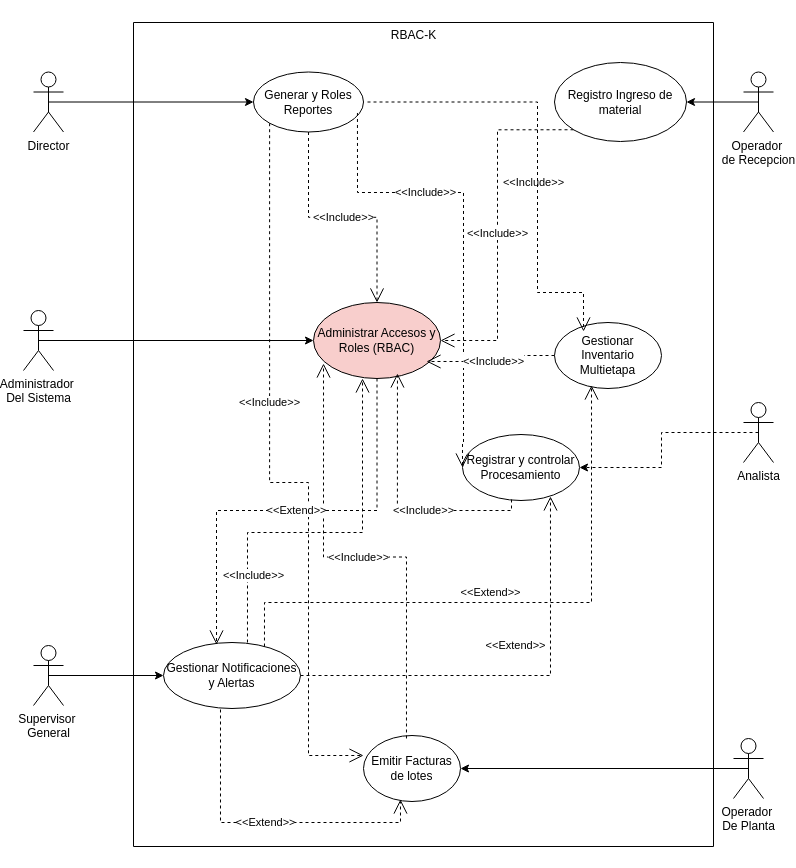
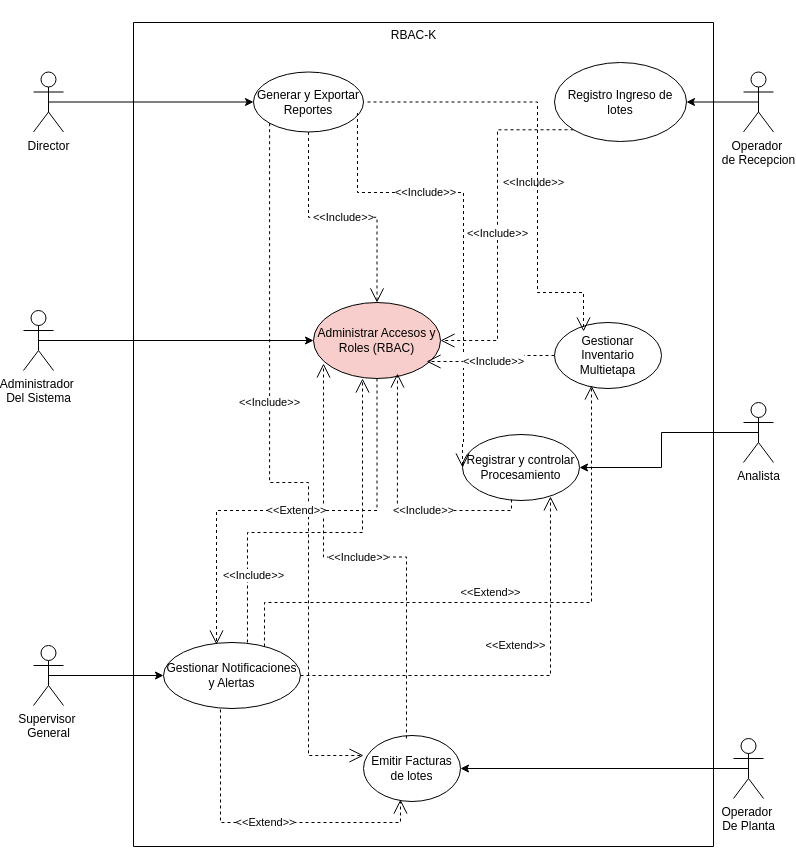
(309, 103) -> (309, 103)
(621, 103) -> (621, 103)
(662, 440) -> (662, 440)
